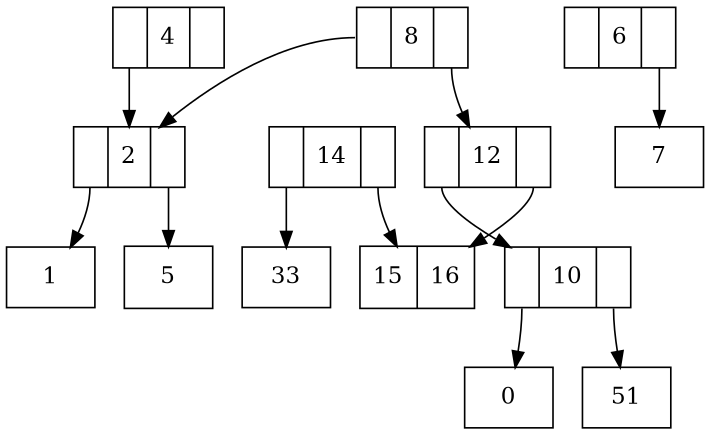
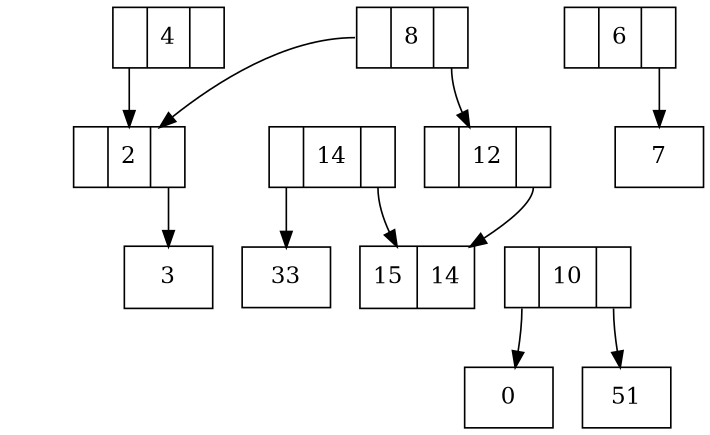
(464, 218) -> none
(51, 277) -> none
(169, 277) -> (169, 277)
(446, 277) -> (446, 277)
